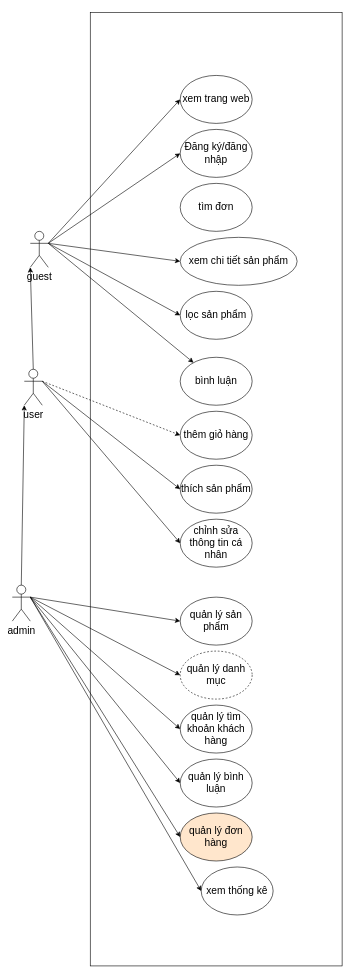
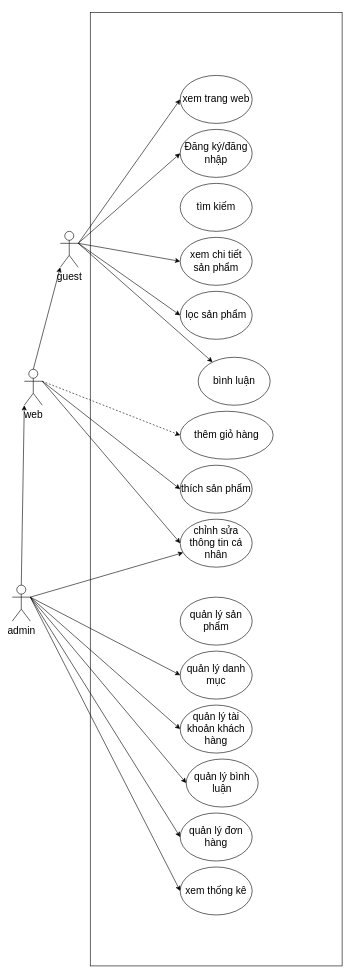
(216, 207) -> (216, 207)
(39, 249) -> (69, 249)
(239, 261) -> (216, 261)
(216, 381) -> (234, 381)
(34, 416) -> (34, 416)
(216, 435) -> (227, 435)
(105, 609) -> (106, 575)
(216, 675) -> (216, 675)
(216, 729) -> (216, 729)
(216, 783) -> (222, 783)
(216, 837) -> (216, 837)
(237, 891) -> (216, 891)
